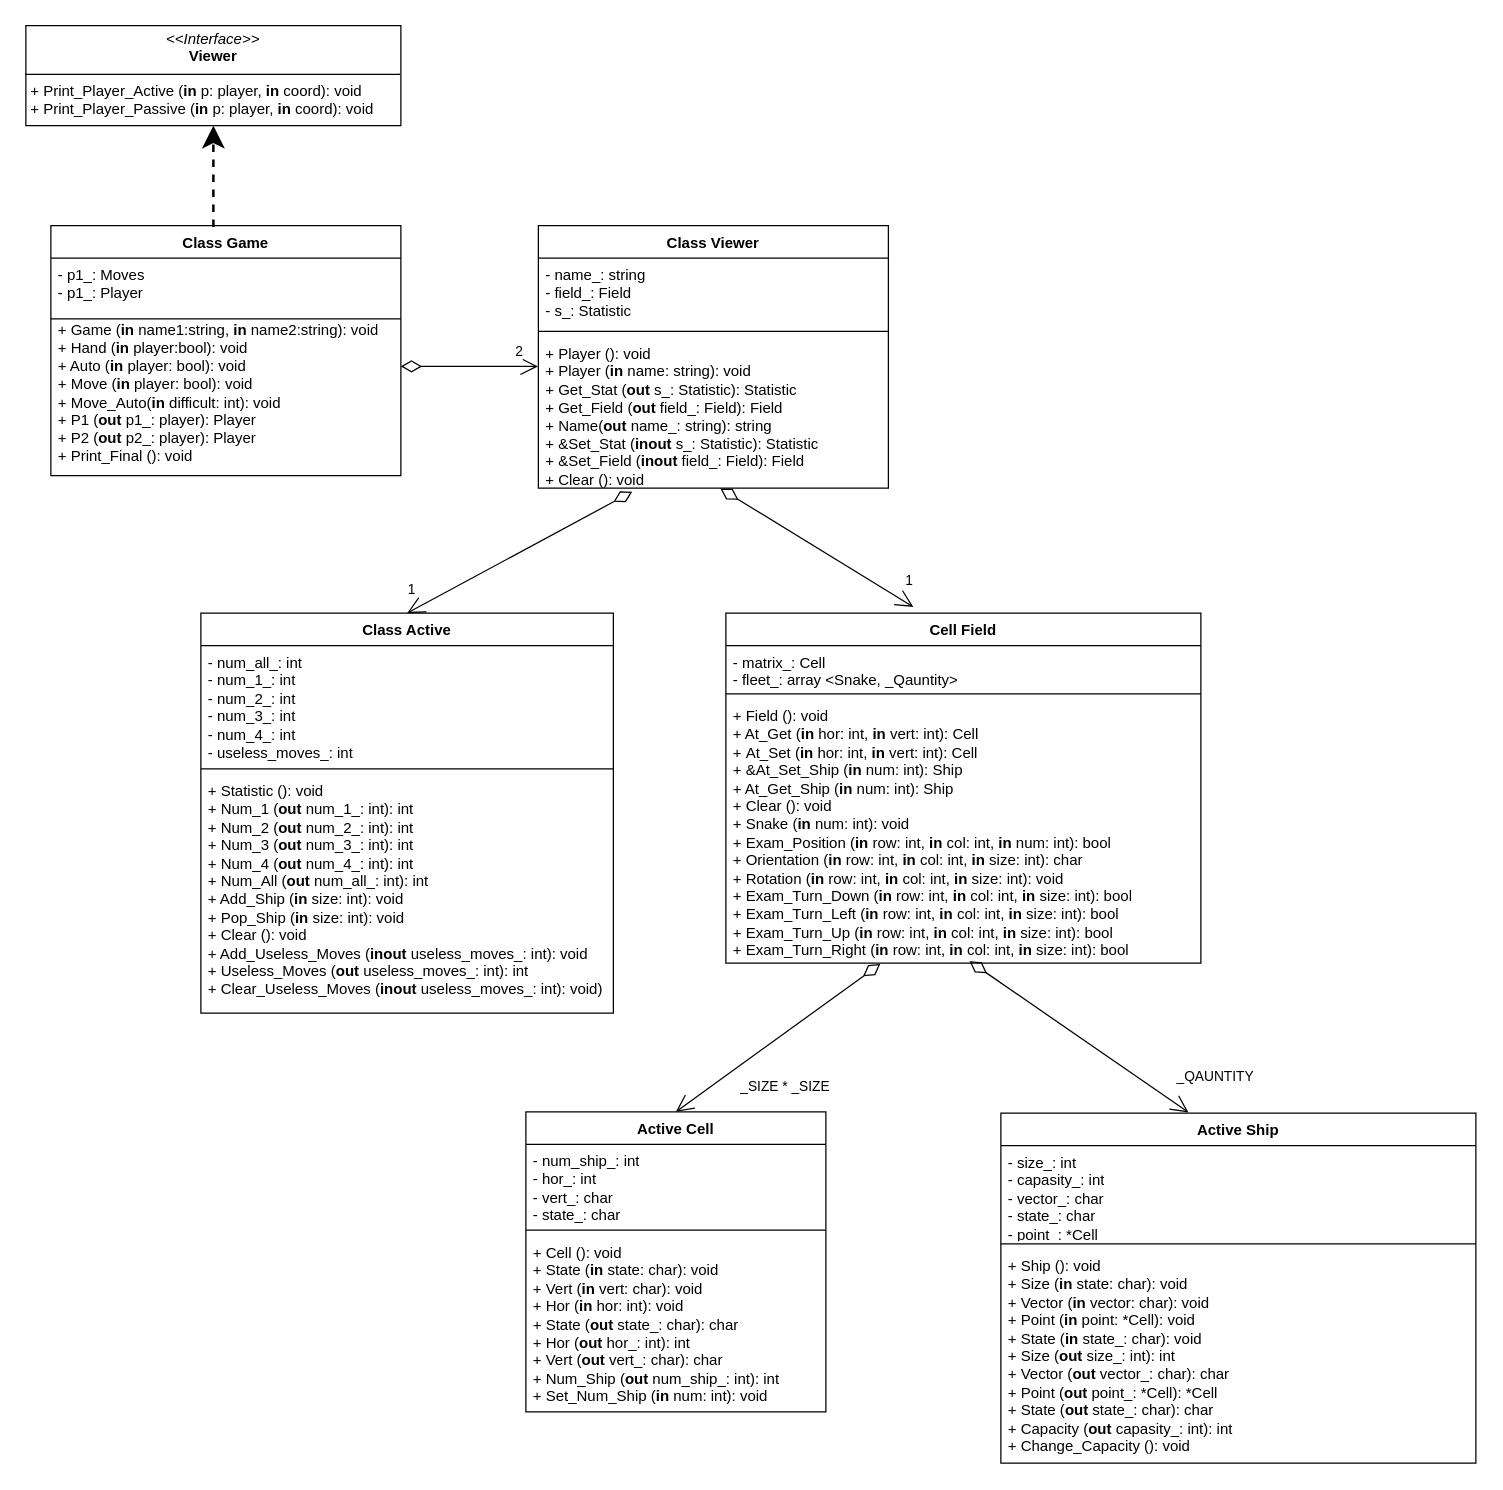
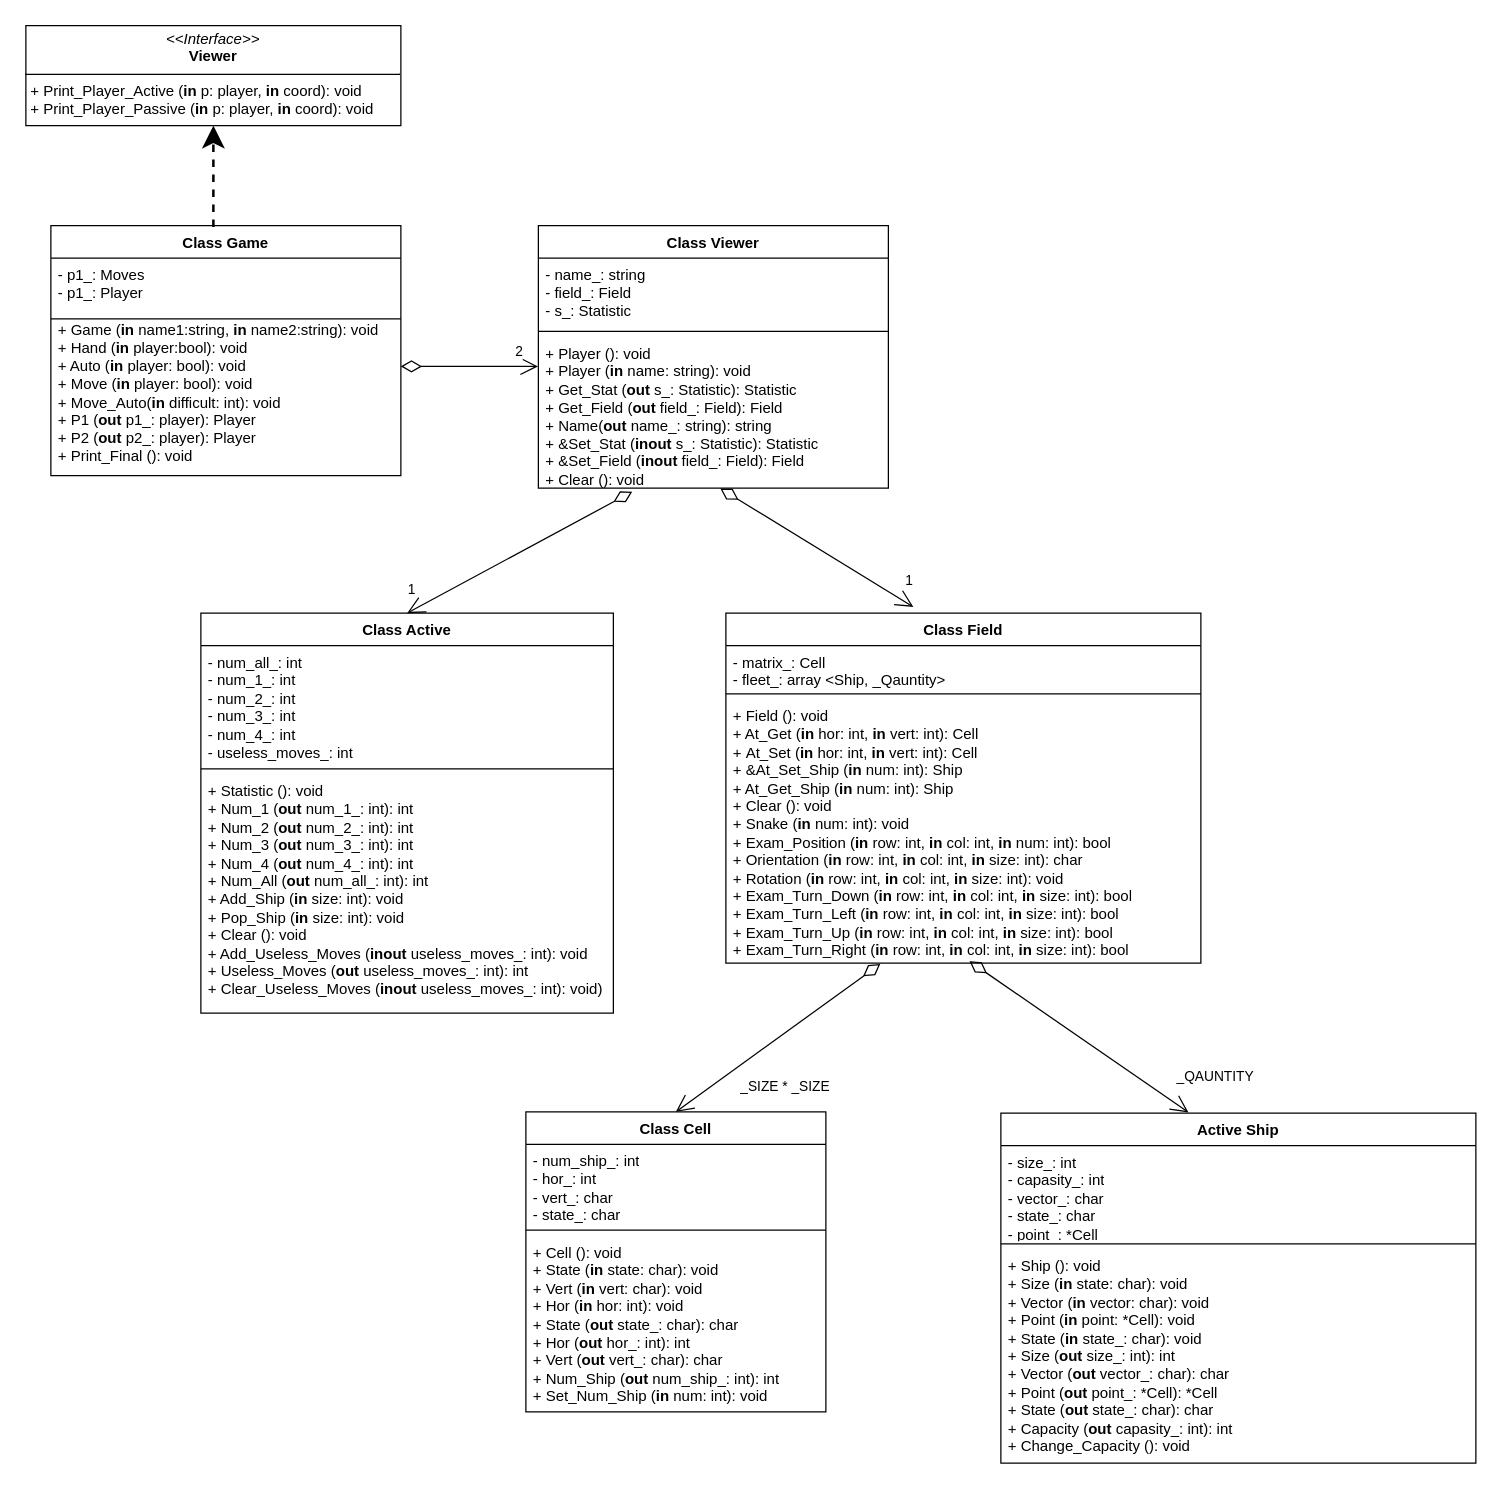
(963, 631) -> (963, 631)
(860, 672) -> (854, 672)
(676, 1130) -> (676, 1130)
